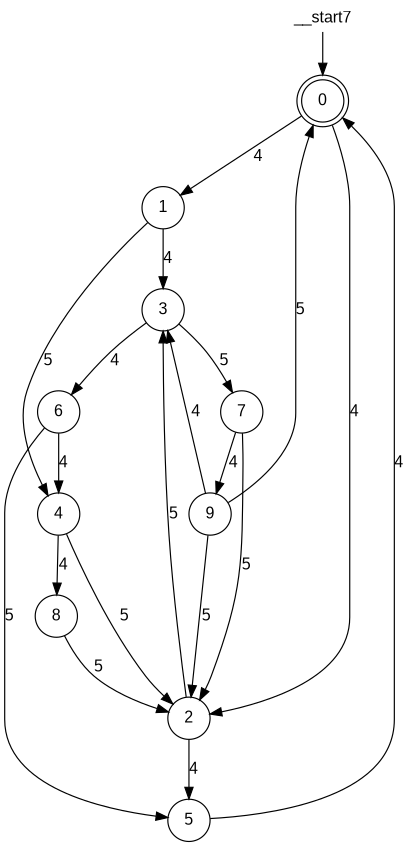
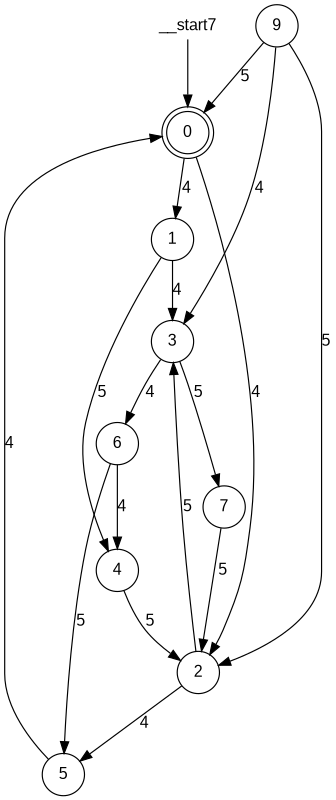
(228, 457) -> none
(56, 616) -> none
